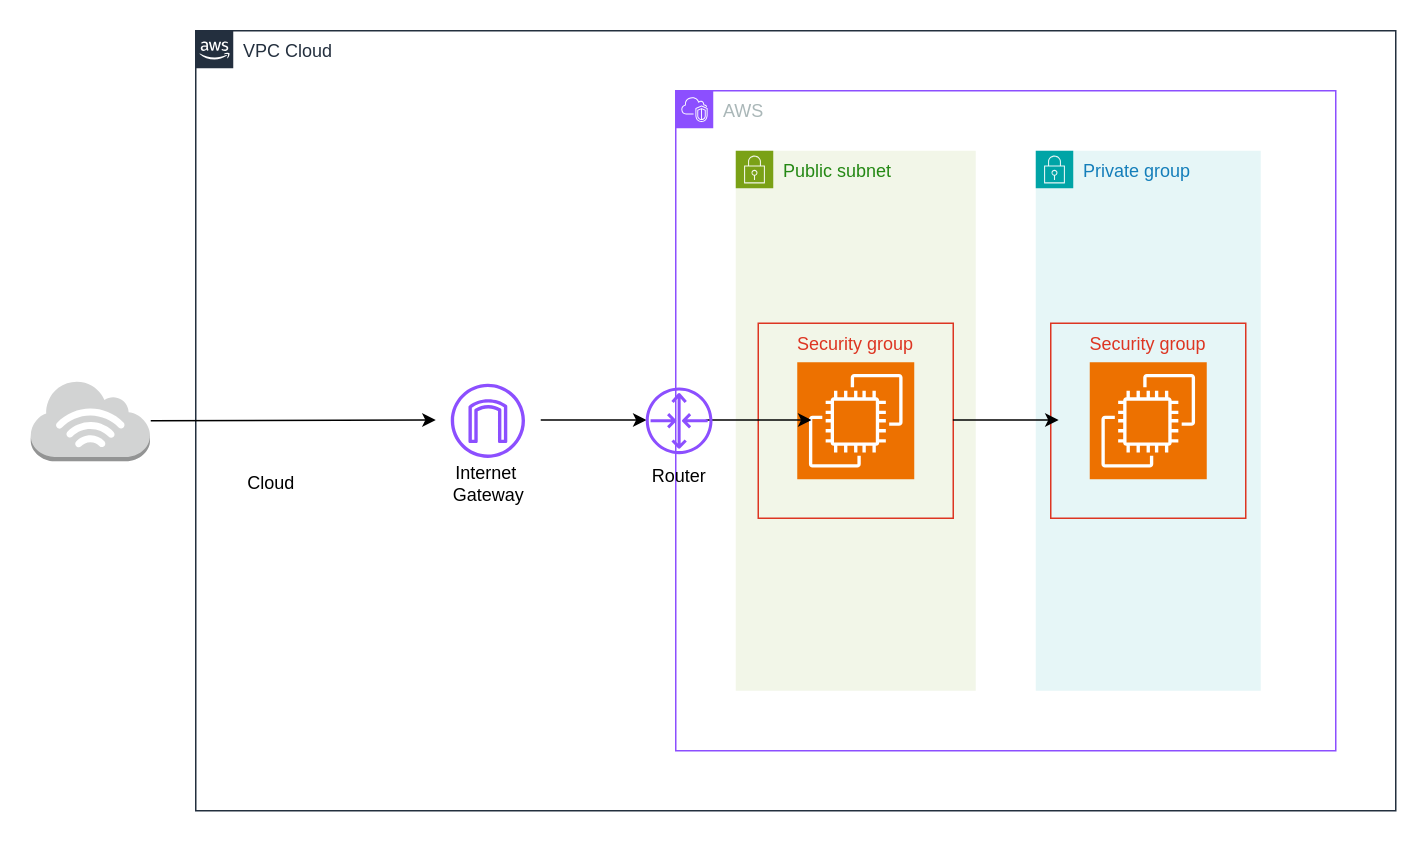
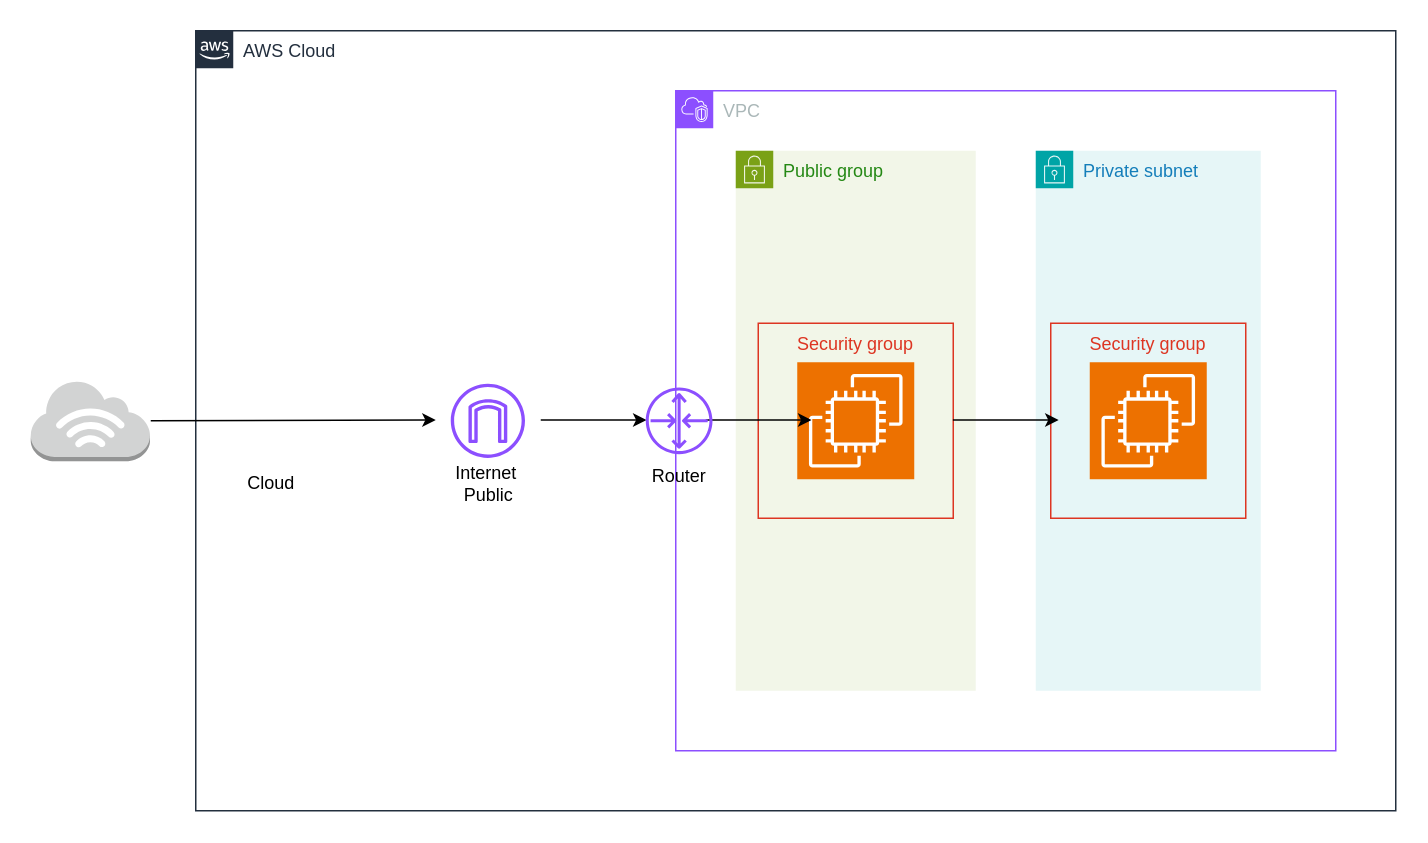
(284, 52) -> (284, 52)
(739, 112) -> (739, 112)
(842, 172) -> (837, 172)
(1145, 172) -> (1150, 172)
(489, 484) -> (489, 484)
